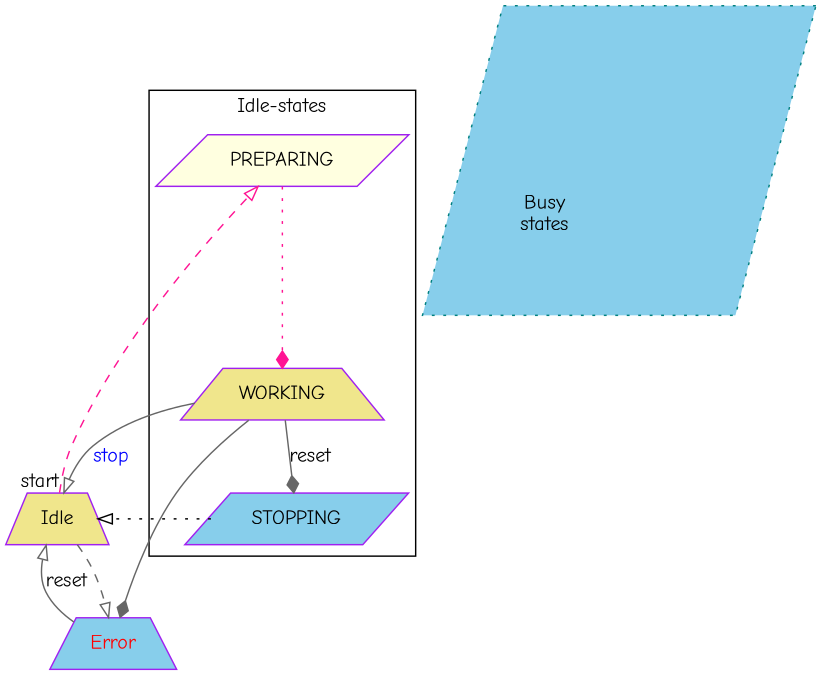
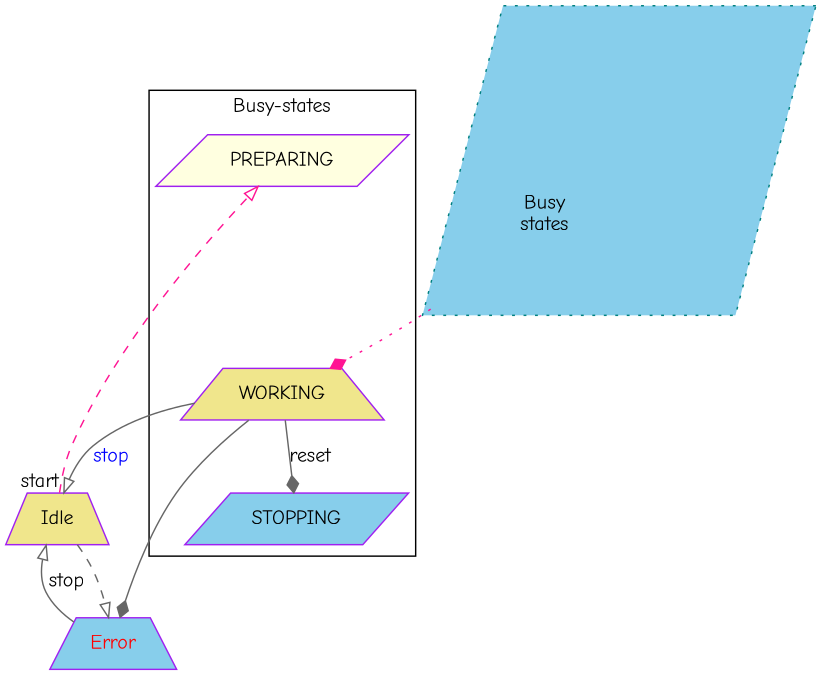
(282, 107) -> (282, 107)
(282, 269) -> (389, 336)
(172, 519) -> none
(67, 581) -> (67, 581)
